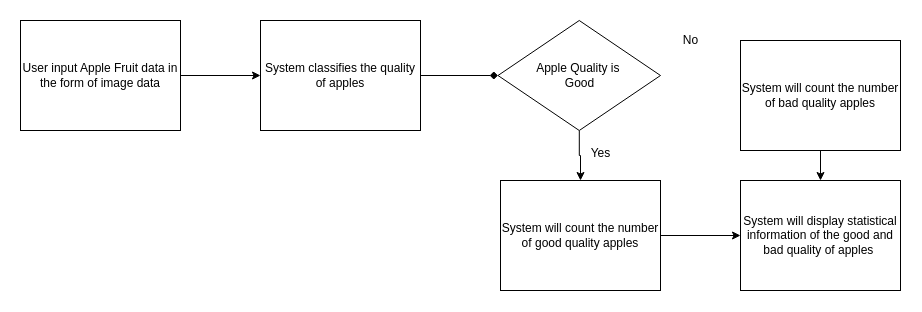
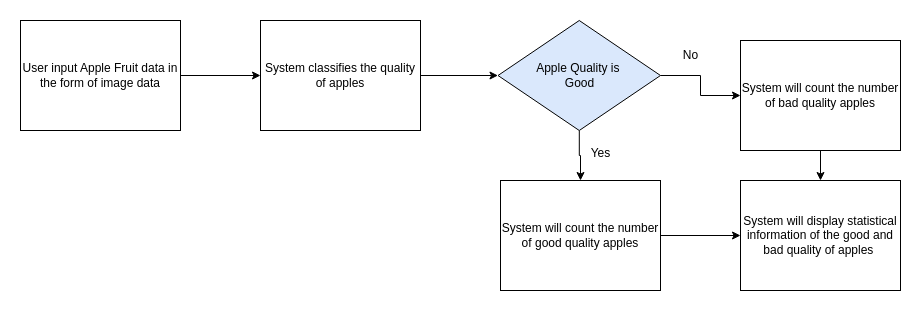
(691, 41) -> (691, 56)
(489, 76) -> (490, 76)
(579, 76) -> (579, 76)
none -> (701, 82)
